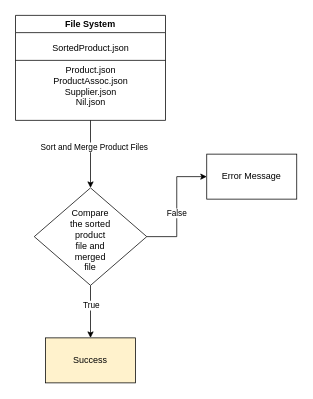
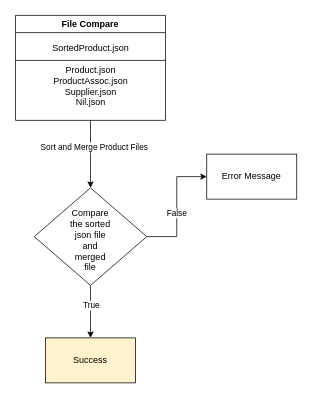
(90, 24) -> (90, 24)
(90, 240) -> (90, 240)
